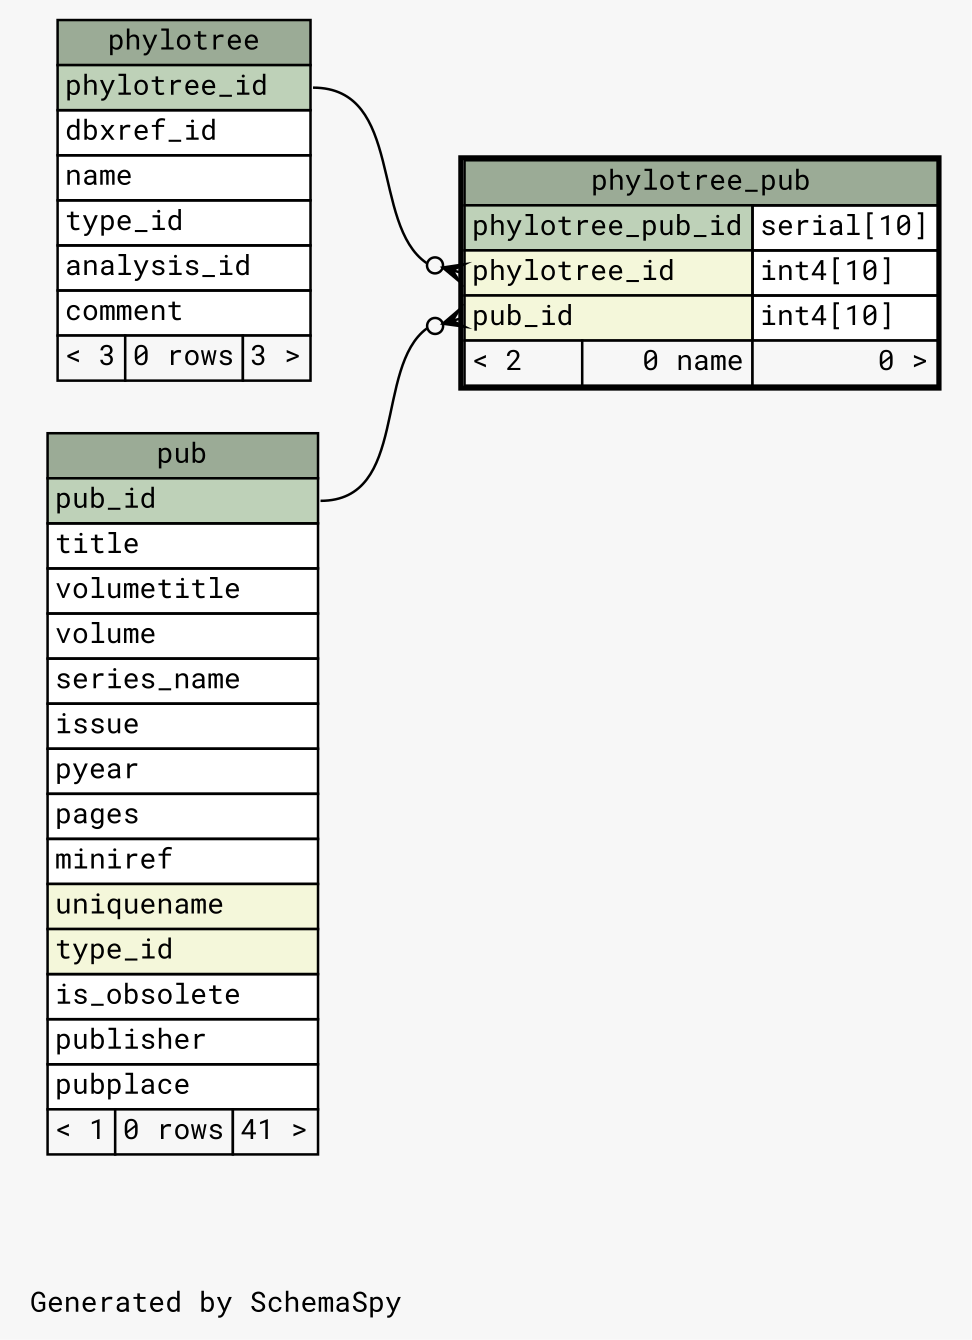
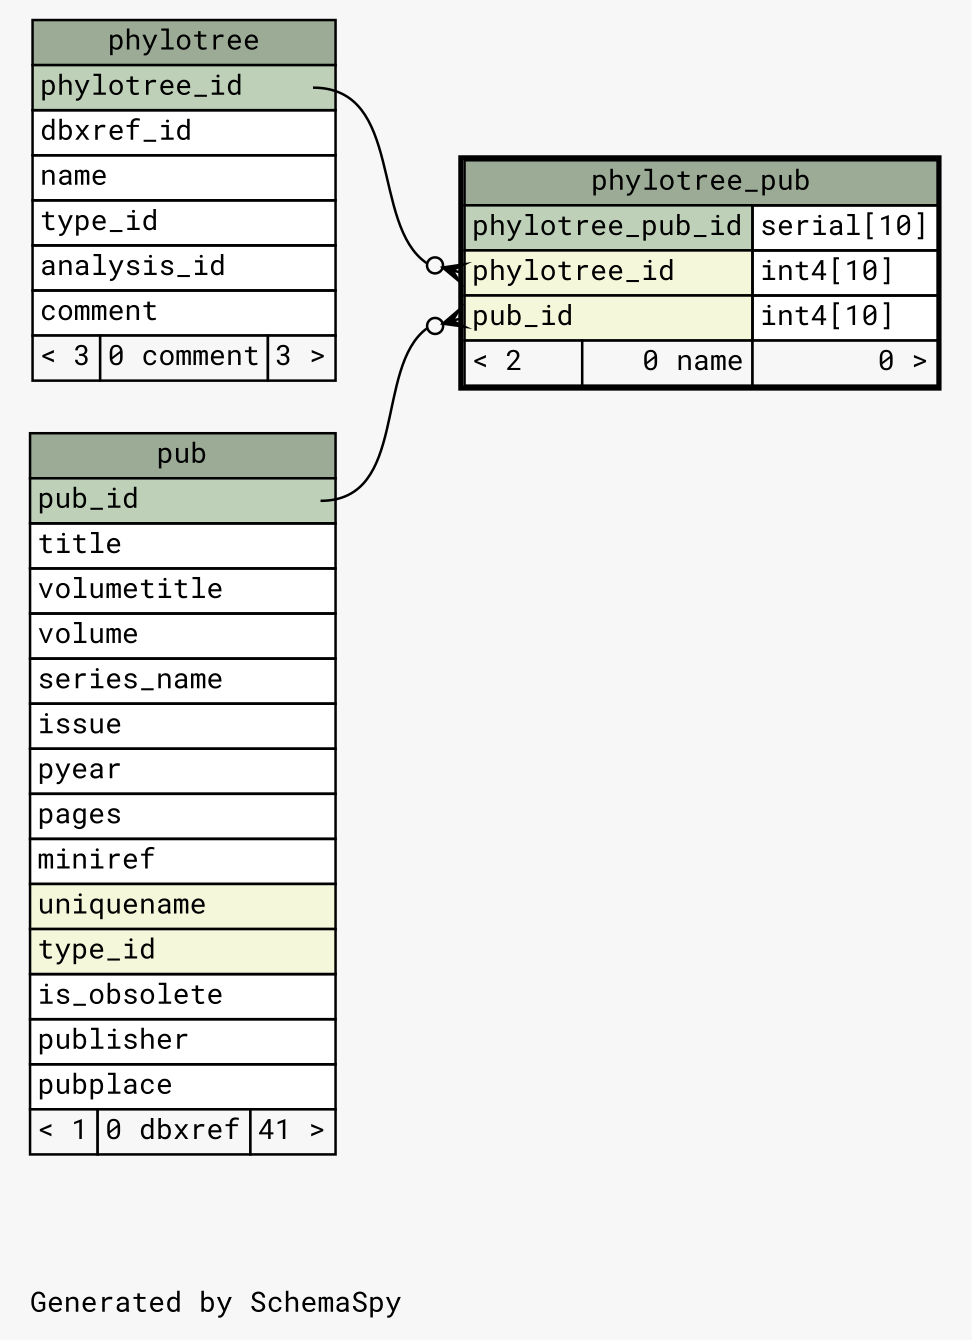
(184, 357) -> (184, 357)
(174, 1131) -> (174, 1131)
